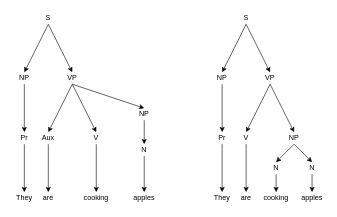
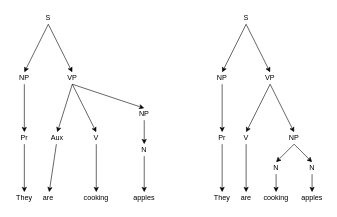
(48, 138) -> (57, 138)
